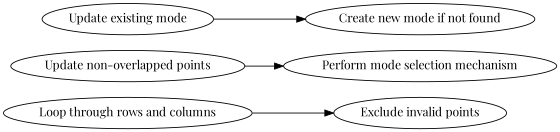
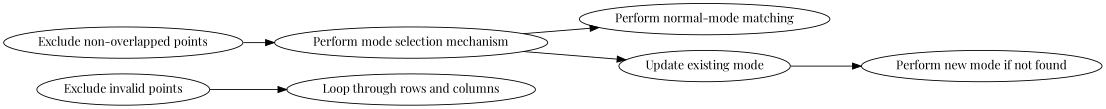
(420, 19) -> (982, 66)
none -> (705, 19)
none -> (570, 55)
(128, 66) -> (123, 43)
(289, 113) -> (244, 90)
